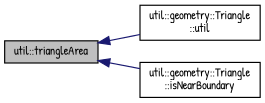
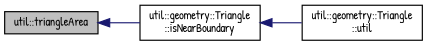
(125, 38) -> (287, 23)
